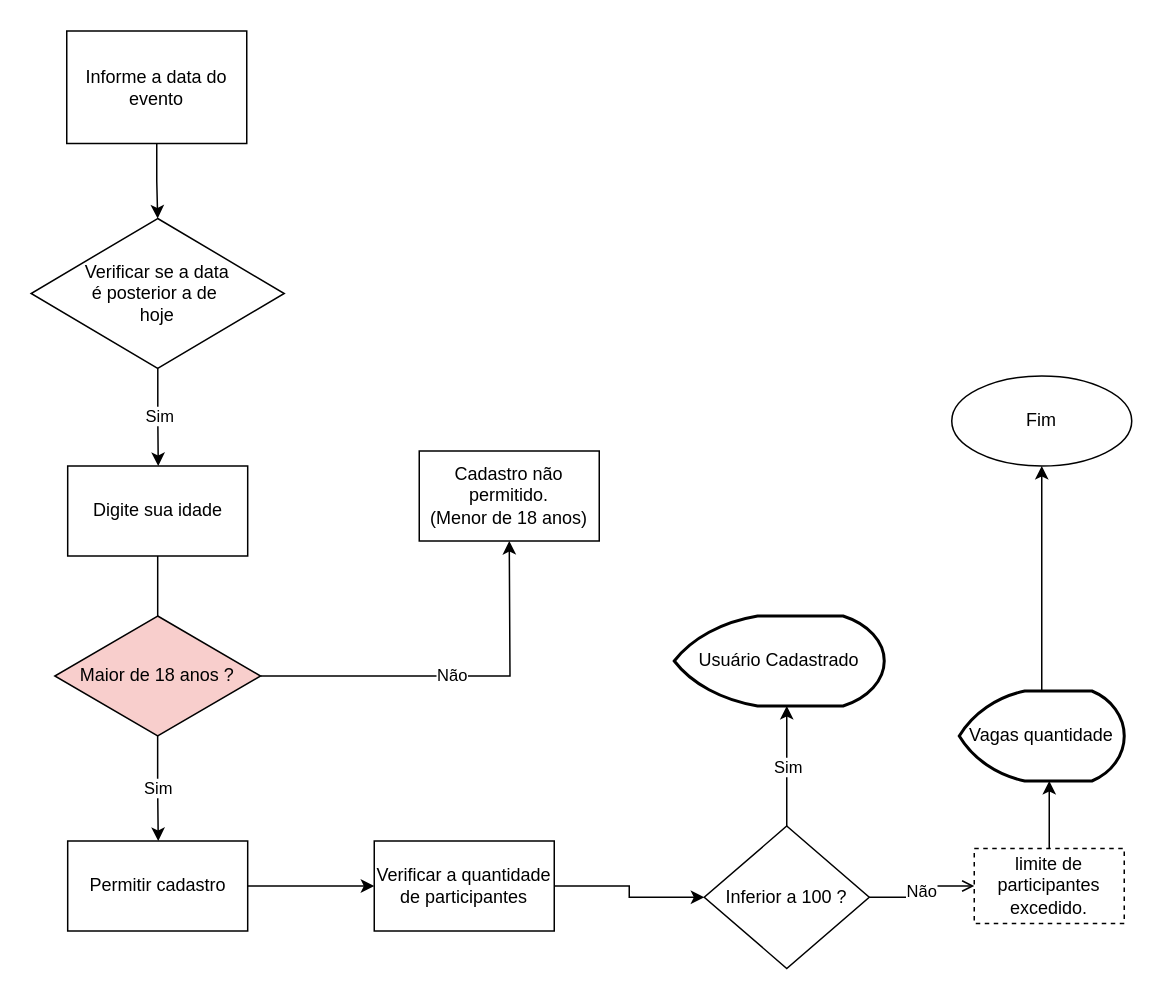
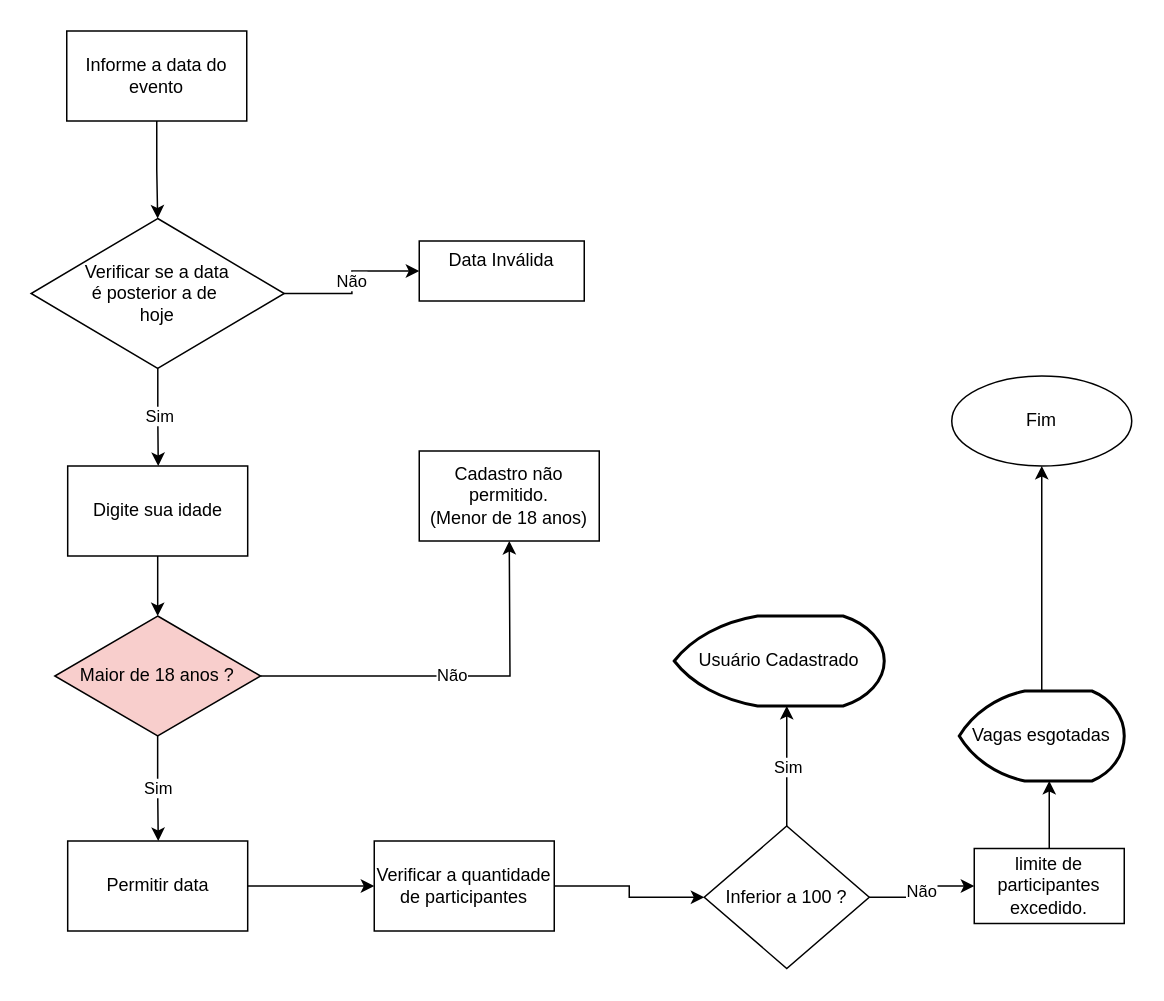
(157, 87) -> (157, 76)
none -> (502, 271)
none -> (352, 287)
(158, 608) -> (158, 604)
(1042, 736) -> (1042, 736)
(158, 886) -> (158, 886)
(966, 886) -> (963, 886)
(1049, 886) -> (1049, 886)
